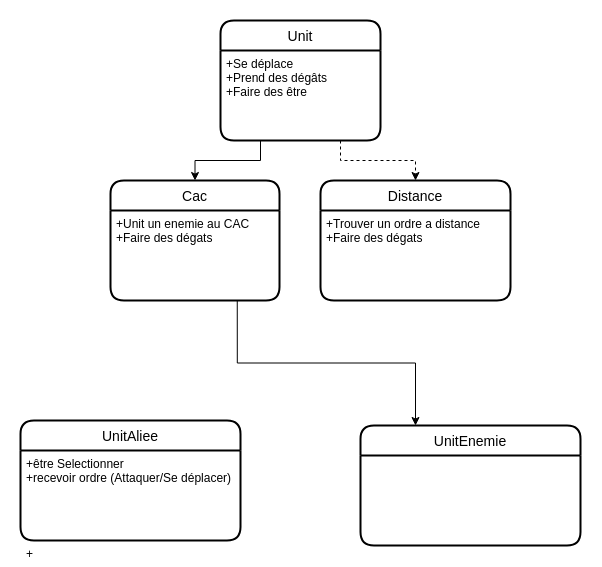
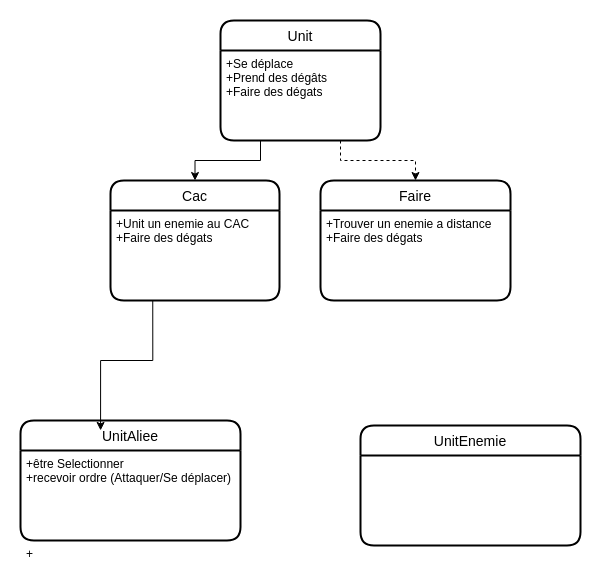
(260, 64) -> (260, 64)
(415, 196) -> (415, 196)
(412, 224) -> (414, 224)
none -> (125, 361)
(323, 363) -> none
